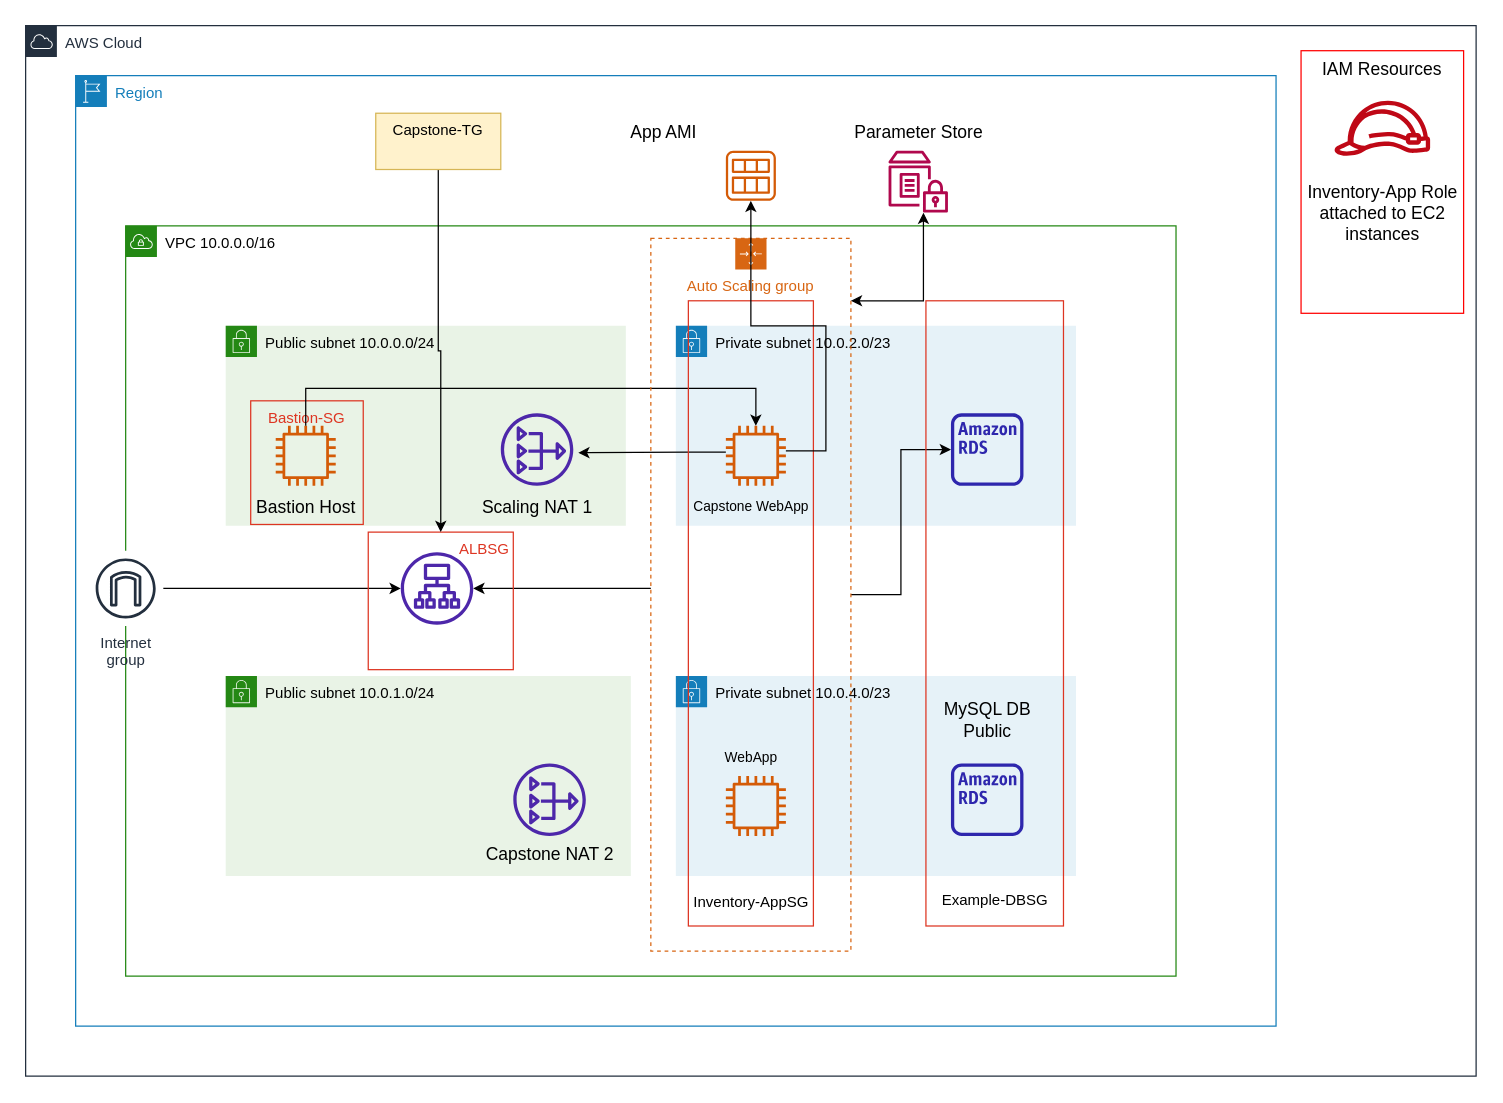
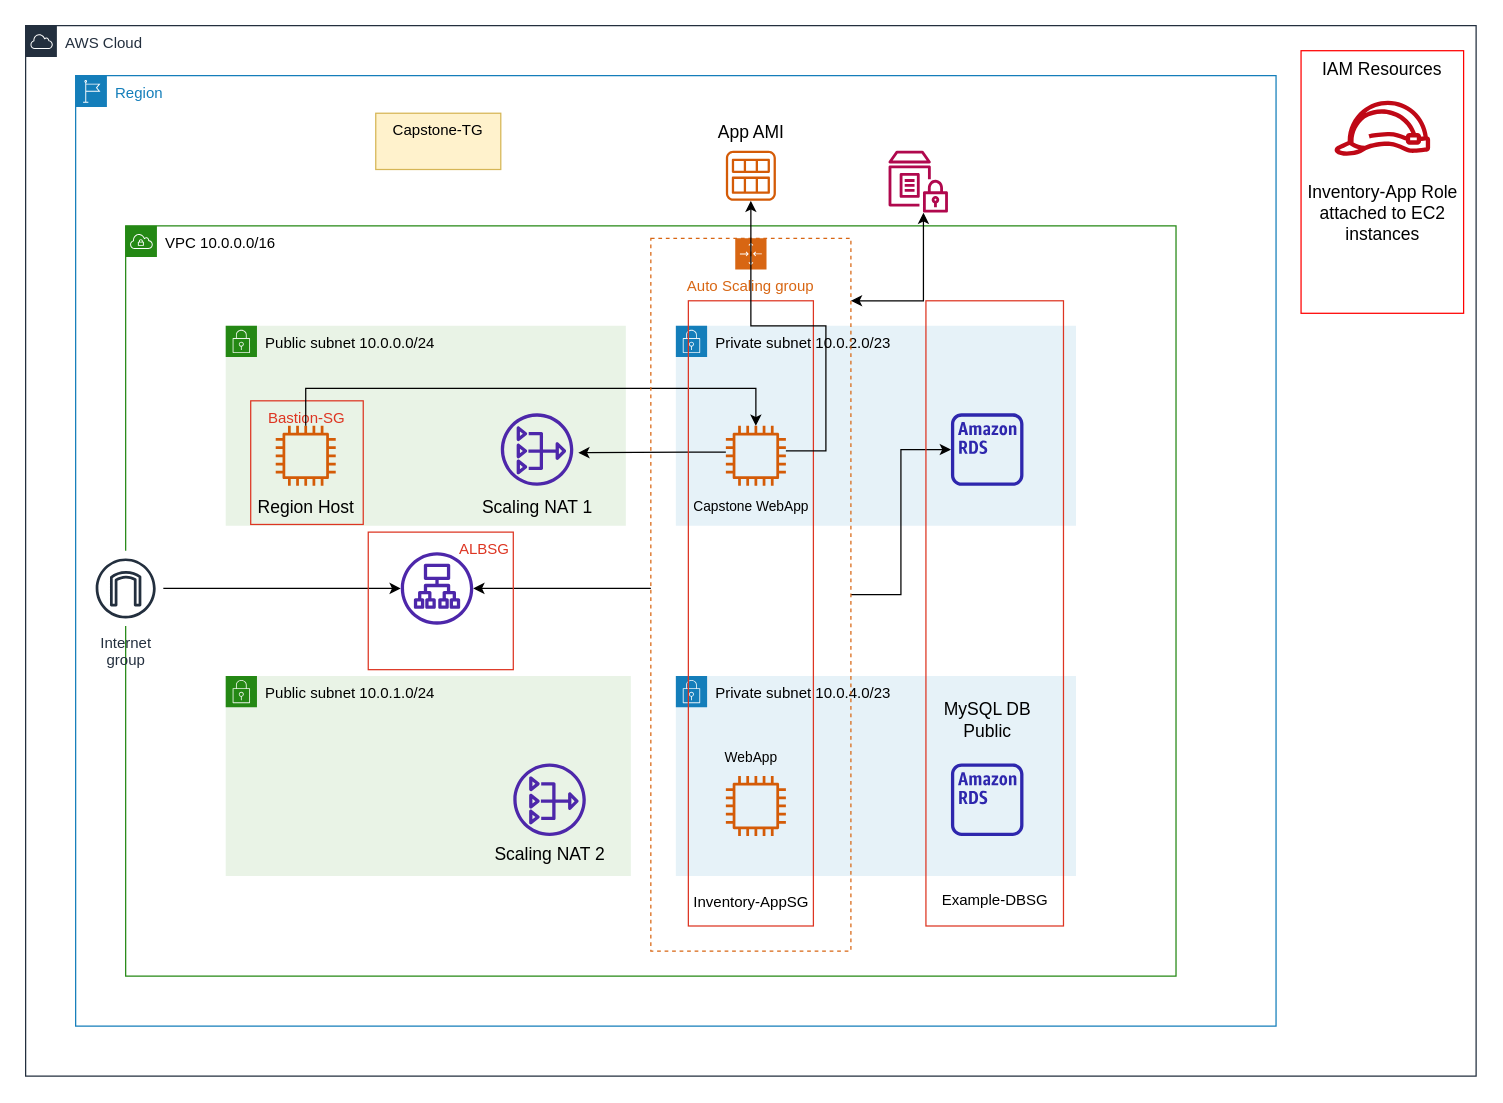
(663, 132) -> (751, 132)
(918, 132) -> none
(438, 348) -> none
(306, 507) -> (306, 507)
(550, 854) -> (550, 854)
